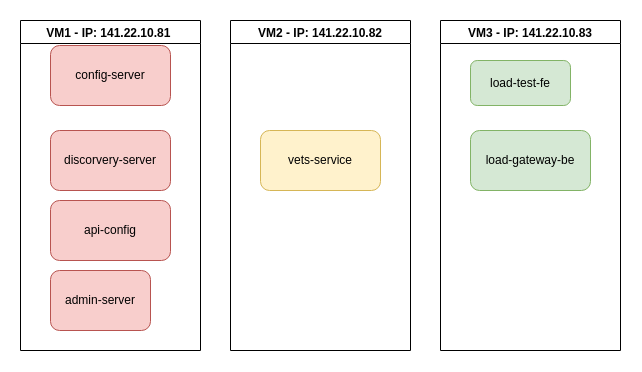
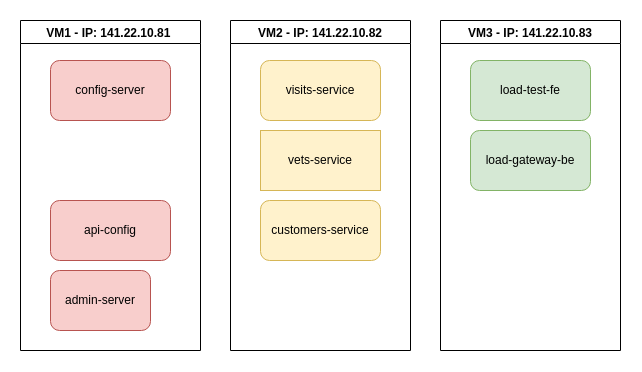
(111, 76) -> (111, 91)
(521, 83) -> (531, 91)
none -> (321, 91)
(111, 161) -> none
(321, 161) -> (321, 161)
none -> (321, 231)
